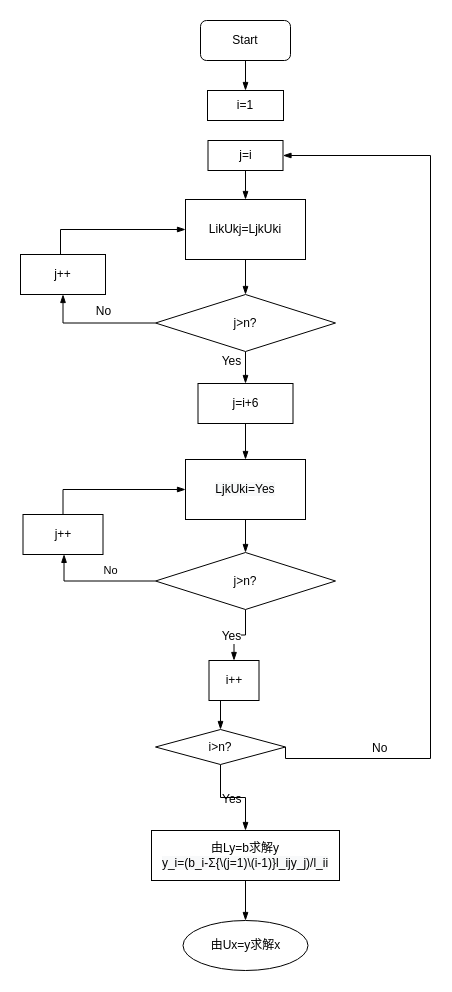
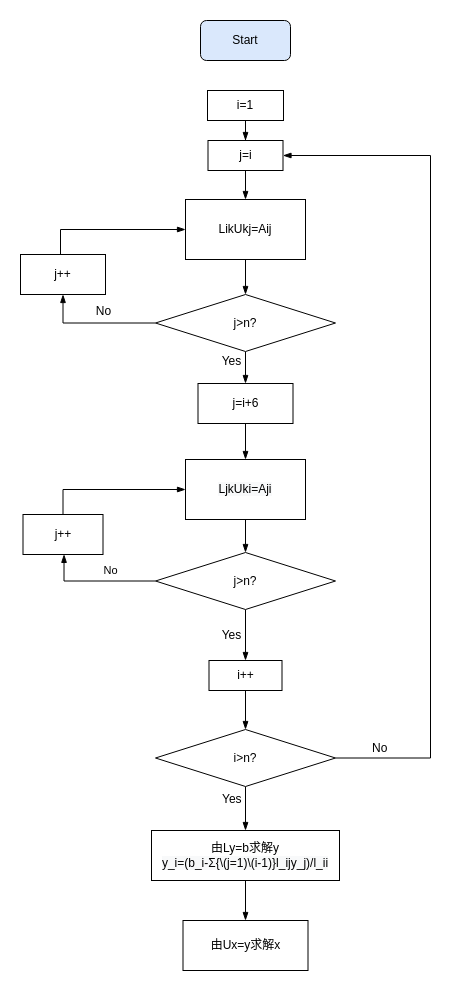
(246, 41) -> (246, 41)
(246, 71) -> none
none -> (246, 136)
(246, 230) -> (246, 230)
(246, 490) -> (246, 490)
(234, 681) -> (246, 676)
(221, 747) -> (246, 758)
(246, 946) -> (246, 946)
